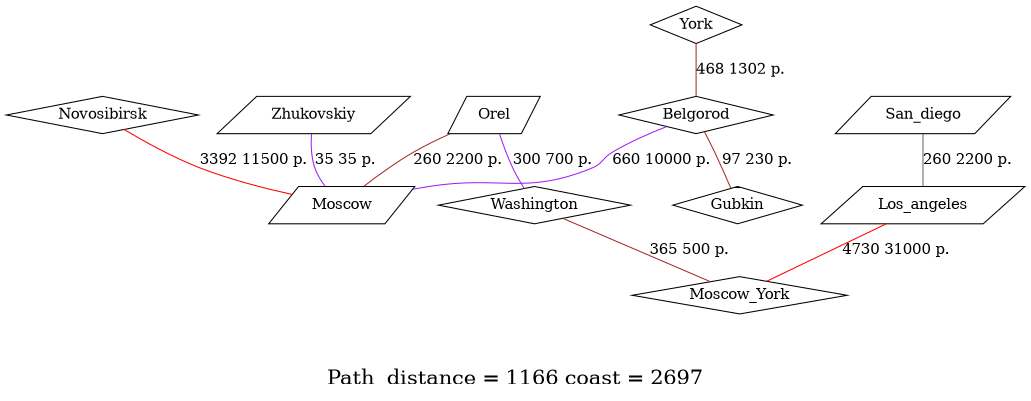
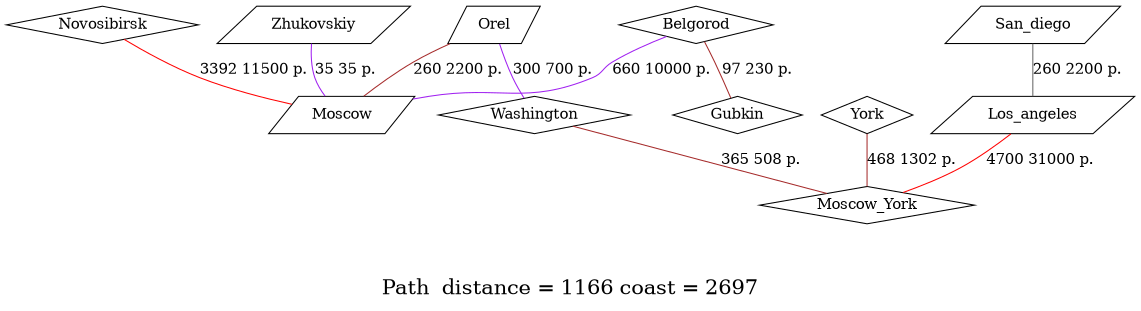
(696, 70) -> (867, 160)
(689, 250) -> (761, 160)
(896, 250) -> (1040, 160)
